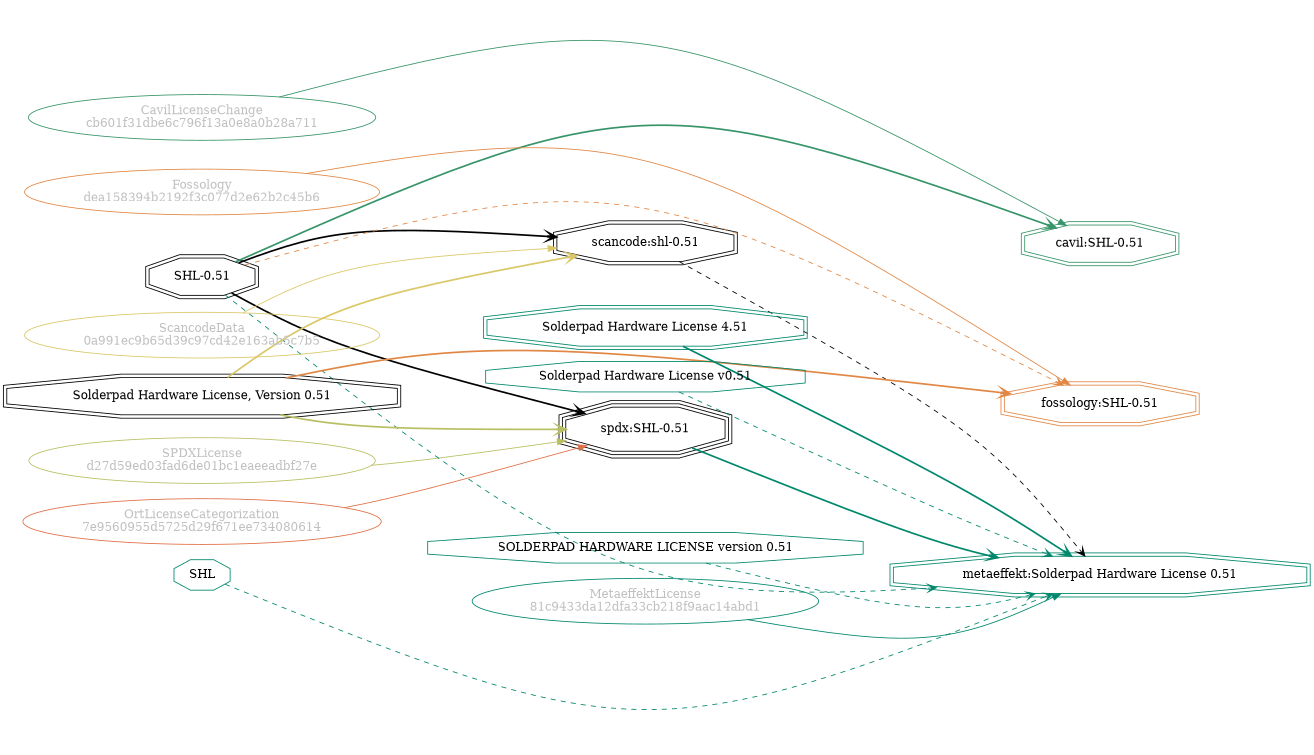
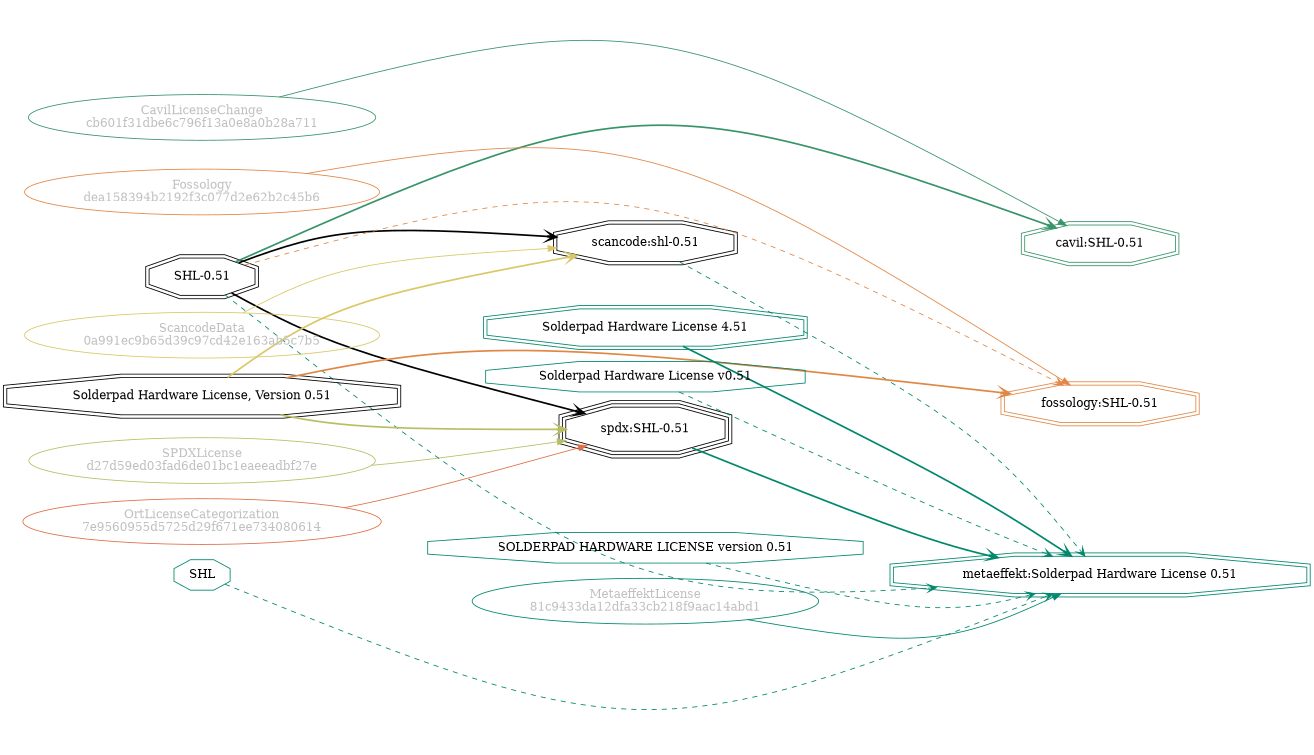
(906, 392) -> (906, 392)
